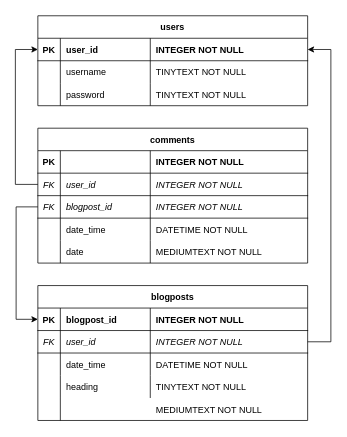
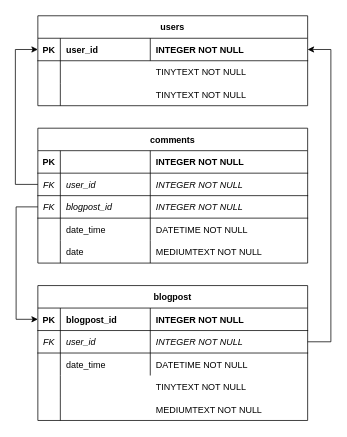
(105, 72) -> none
(105, 94) -> none
(173, 297) -> (173, 297)
(105, 387) -> none
